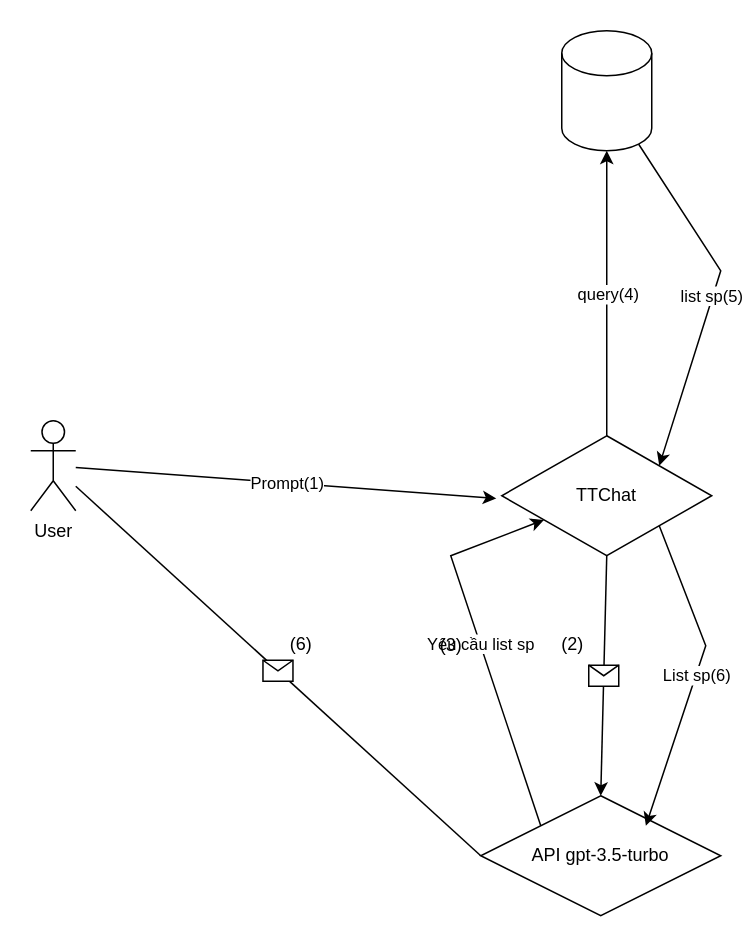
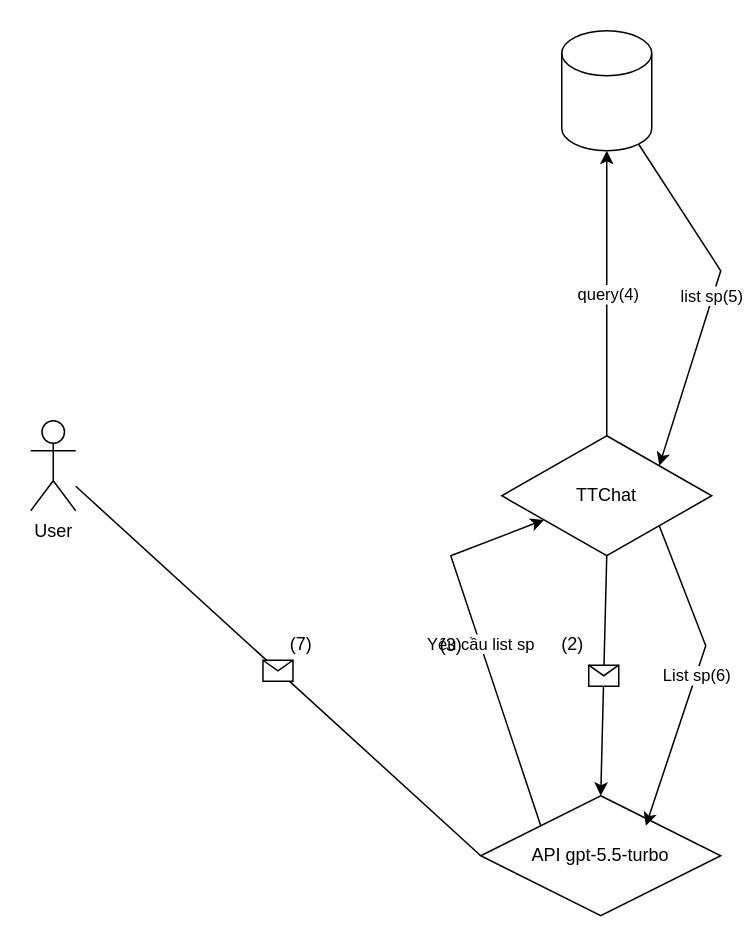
(281, 483) -> none
(302, 644) -> (302, 644)
(601, 856) -> (601, 856)
